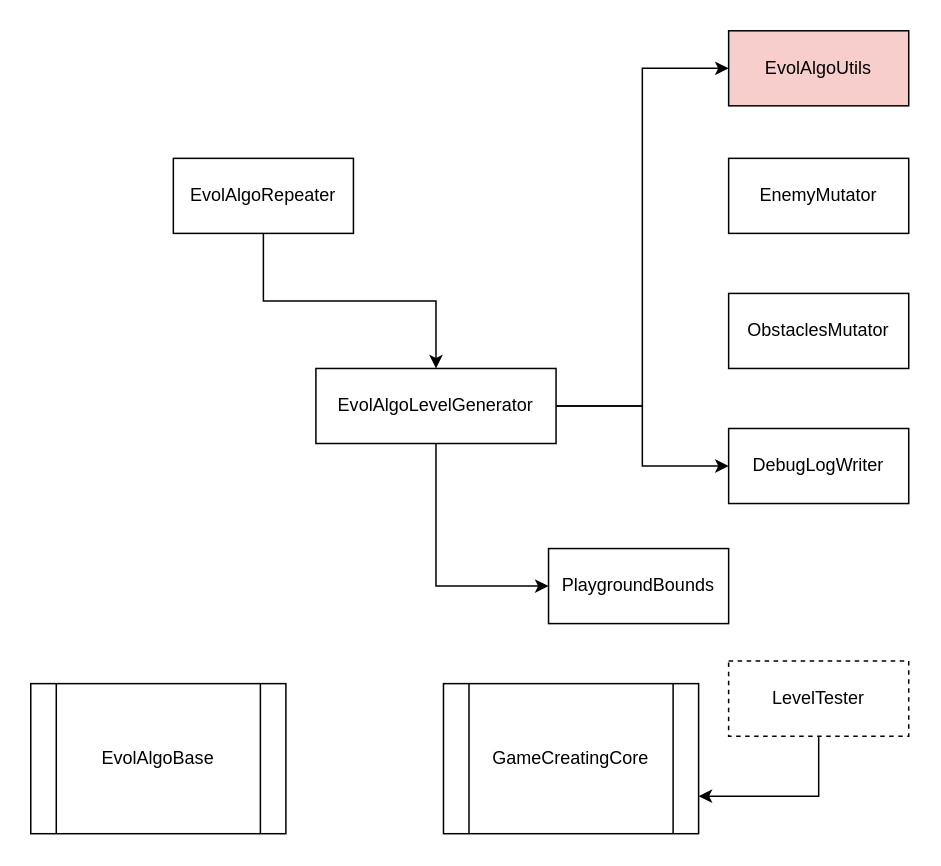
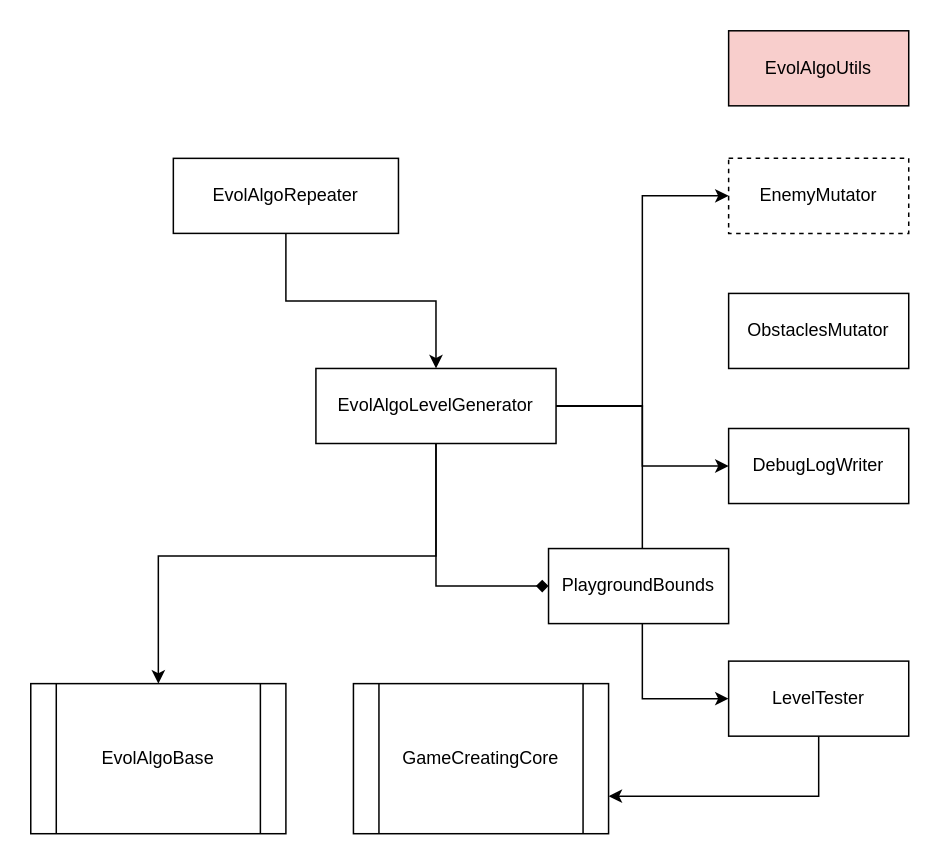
(642, 93) -> none
(263, 196) -> (286, 196)
none -> (681, 196)
(818, 196) -> (818, 196)
none -> (237, 556)
(537, 586) -> (536, 586)
none -> (642, 663)
(818, 698) -> (818, 698)
(571, 758) -> (481, 758)
